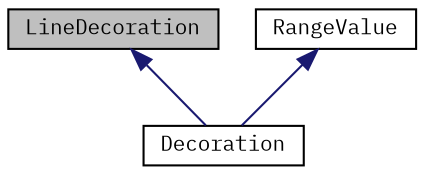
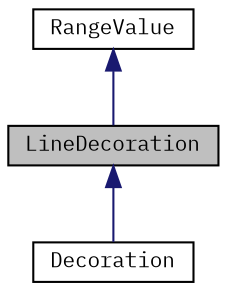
(272, 95) -> (113, 98)
